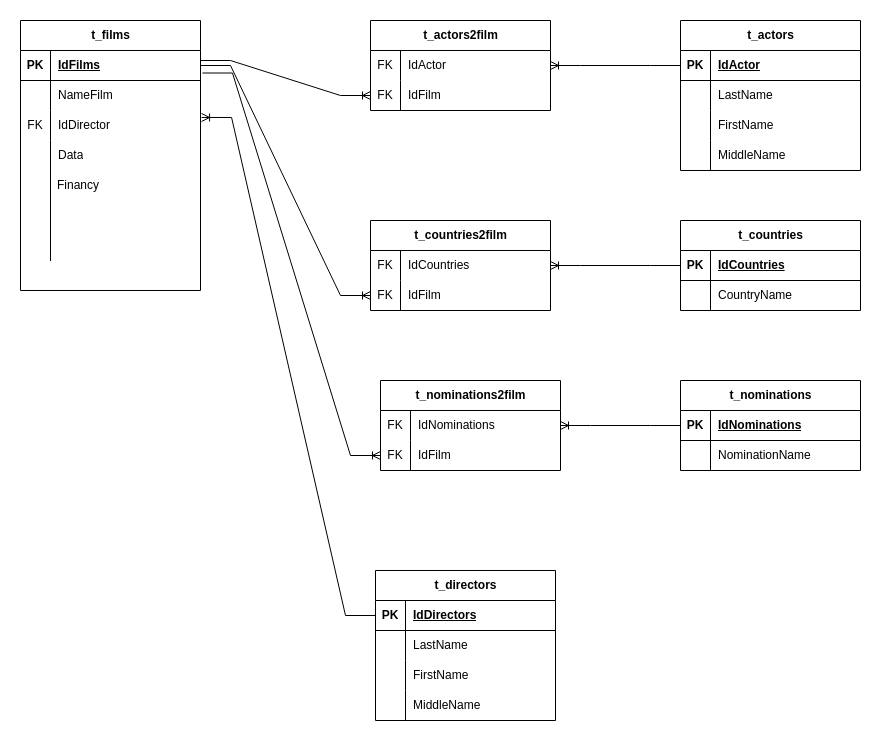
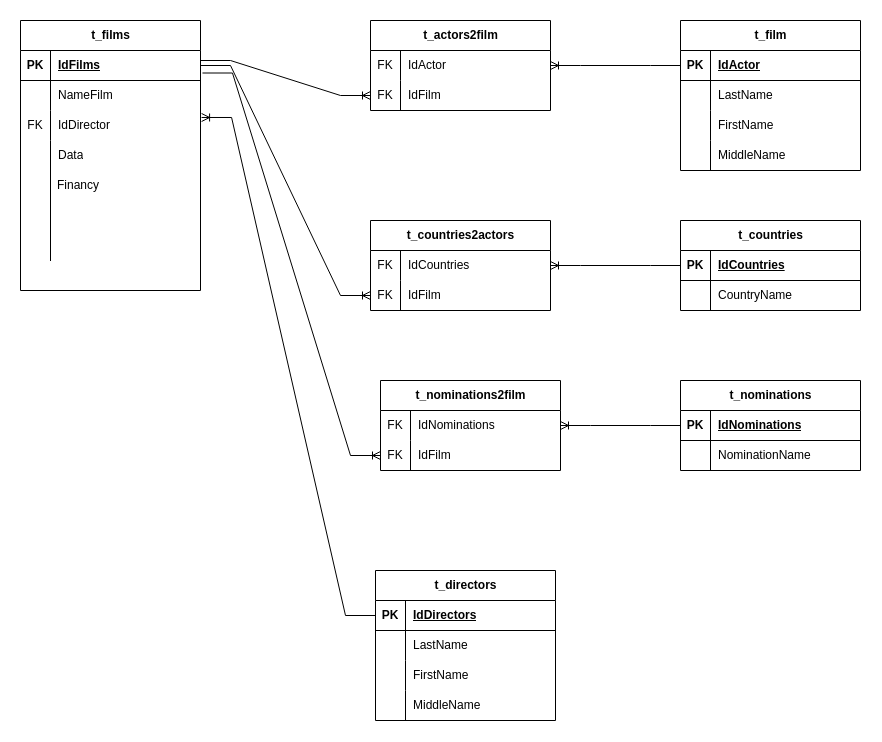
(771, 36) -> (771, 36)
(461, 236) -> (461, 236)
